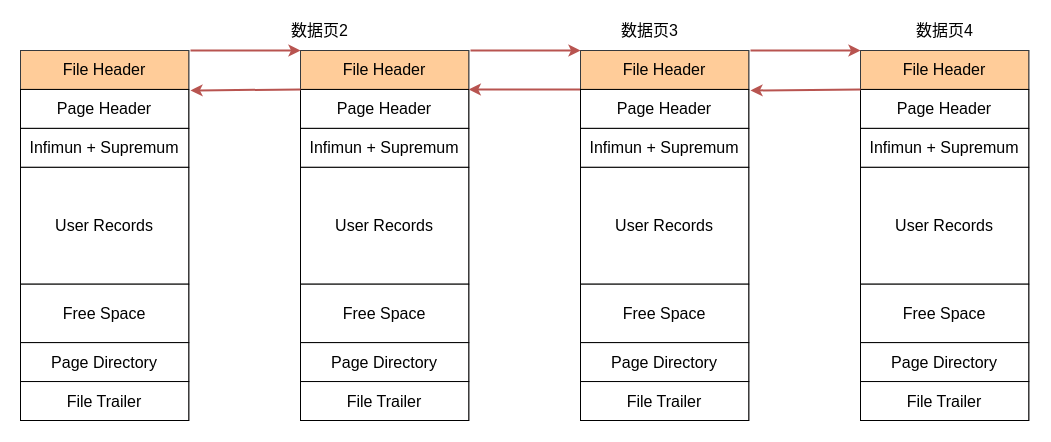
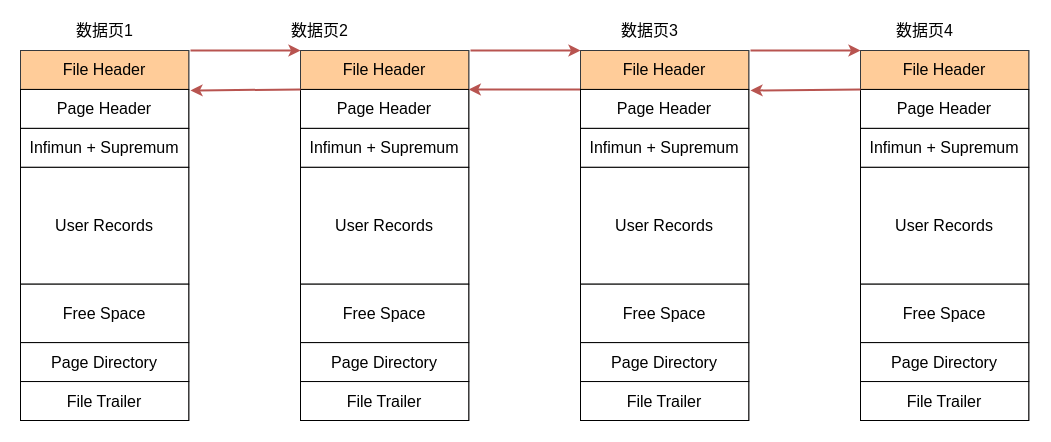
none -> (105, 31)
(945, 31) -> (925, 31)
